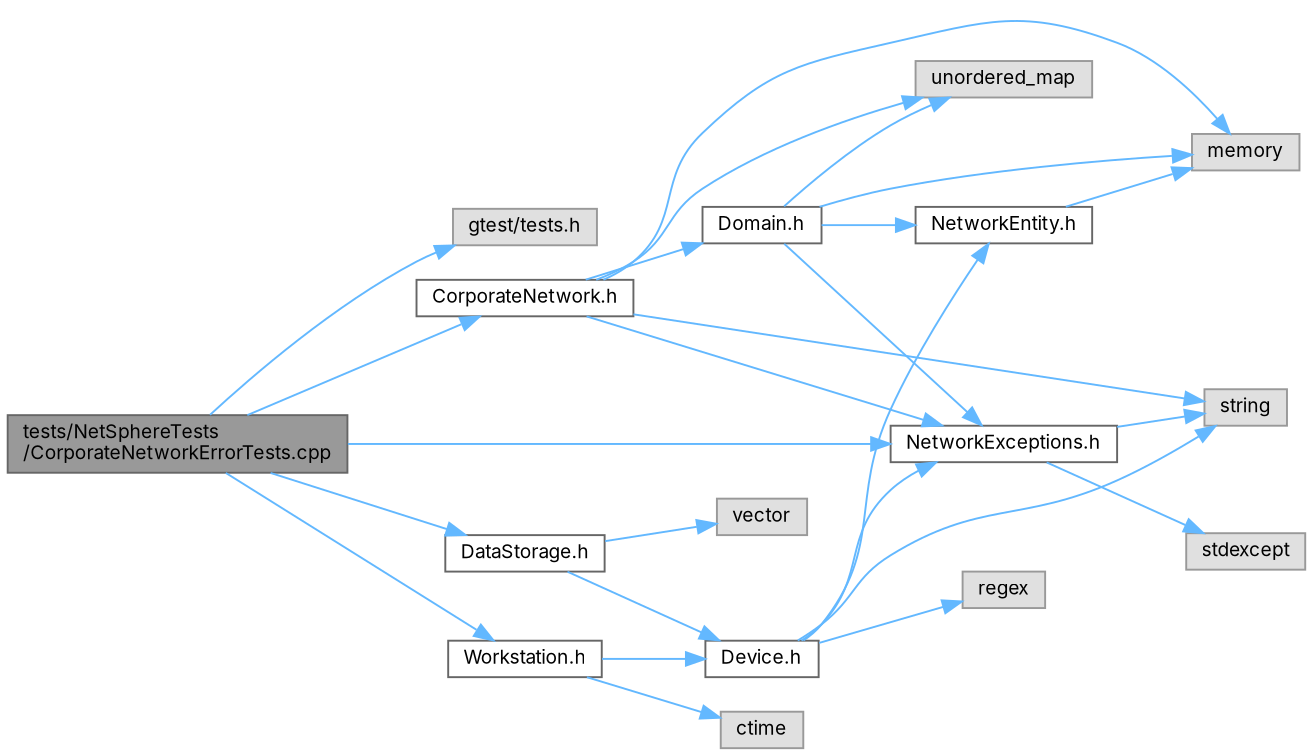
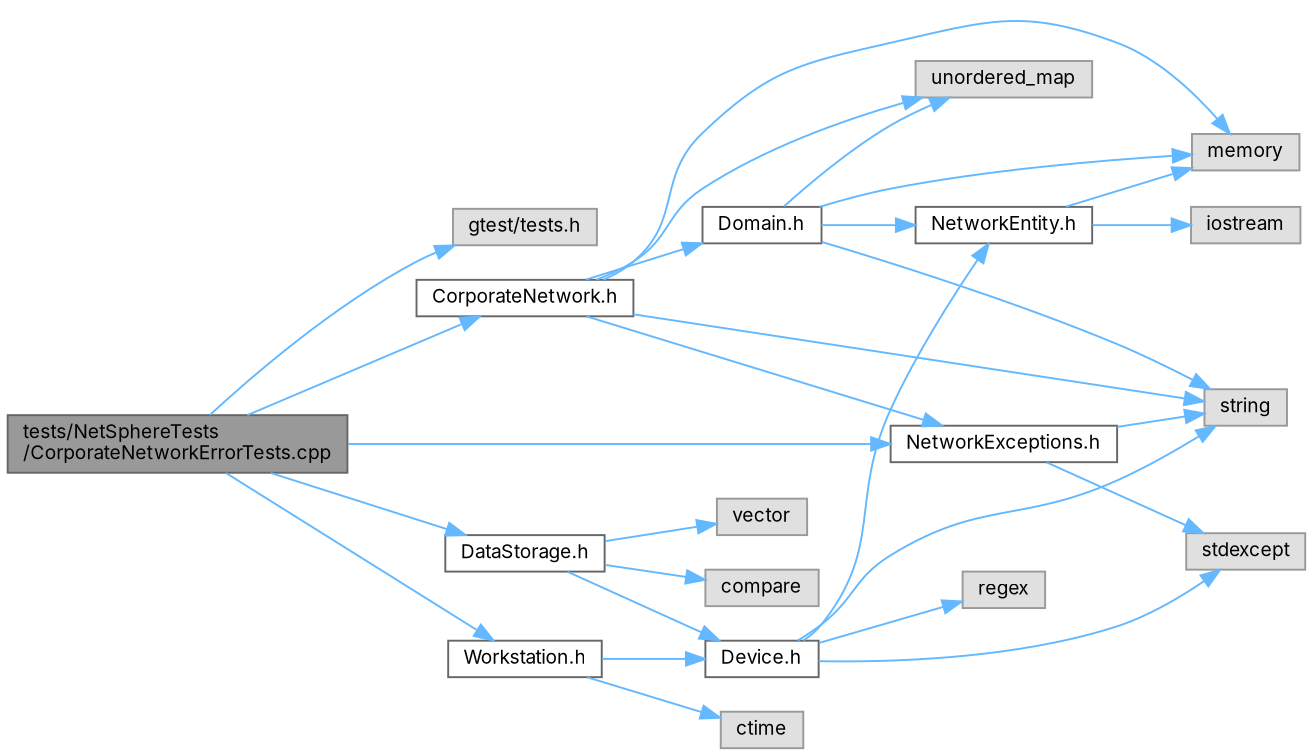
none -> (1246, 225)
(876, 328) -> (1010, 303)
(878, 504) -> (1018, 649)
none -> (762, 588)
